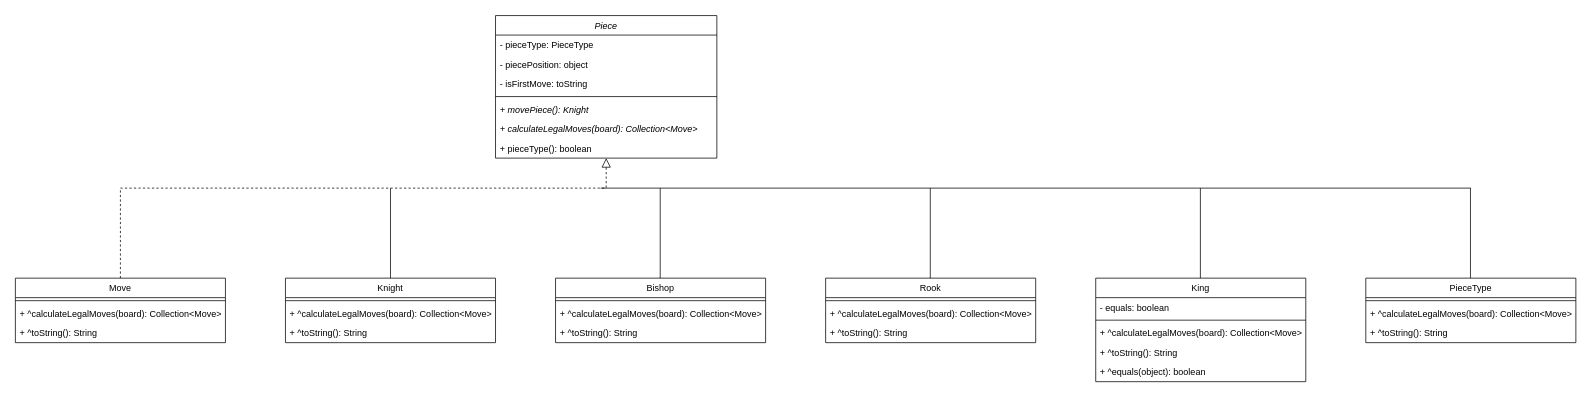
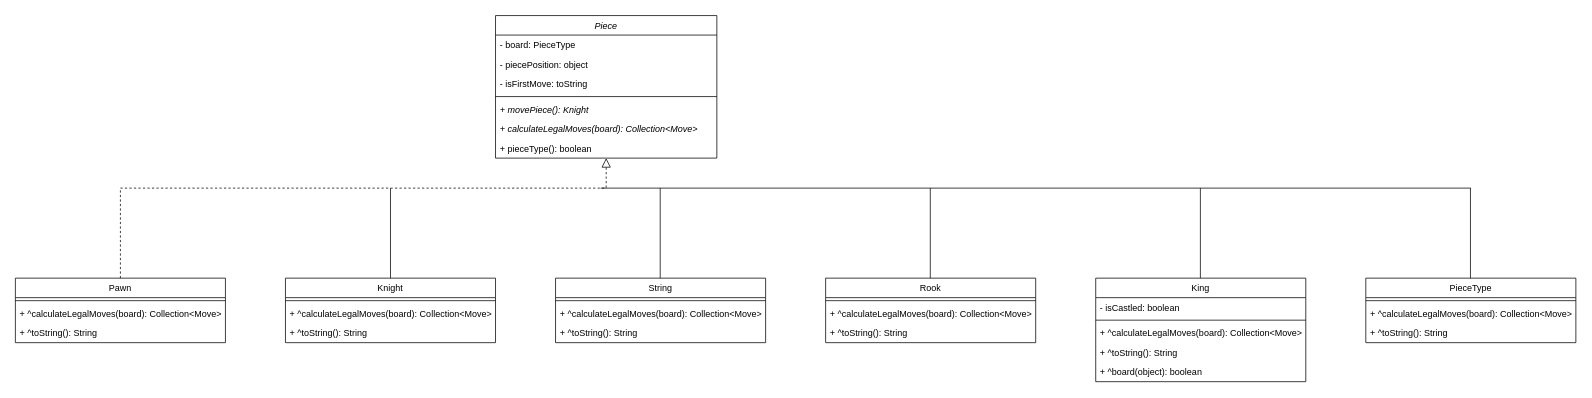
(549, 45) -> (540, 45)
(120, 288) -> (120, 288)
(660, 288) -> (660, 288)
(1136, 308) -> (1143, 308)
(1159, 372) -> (1158, 372)
